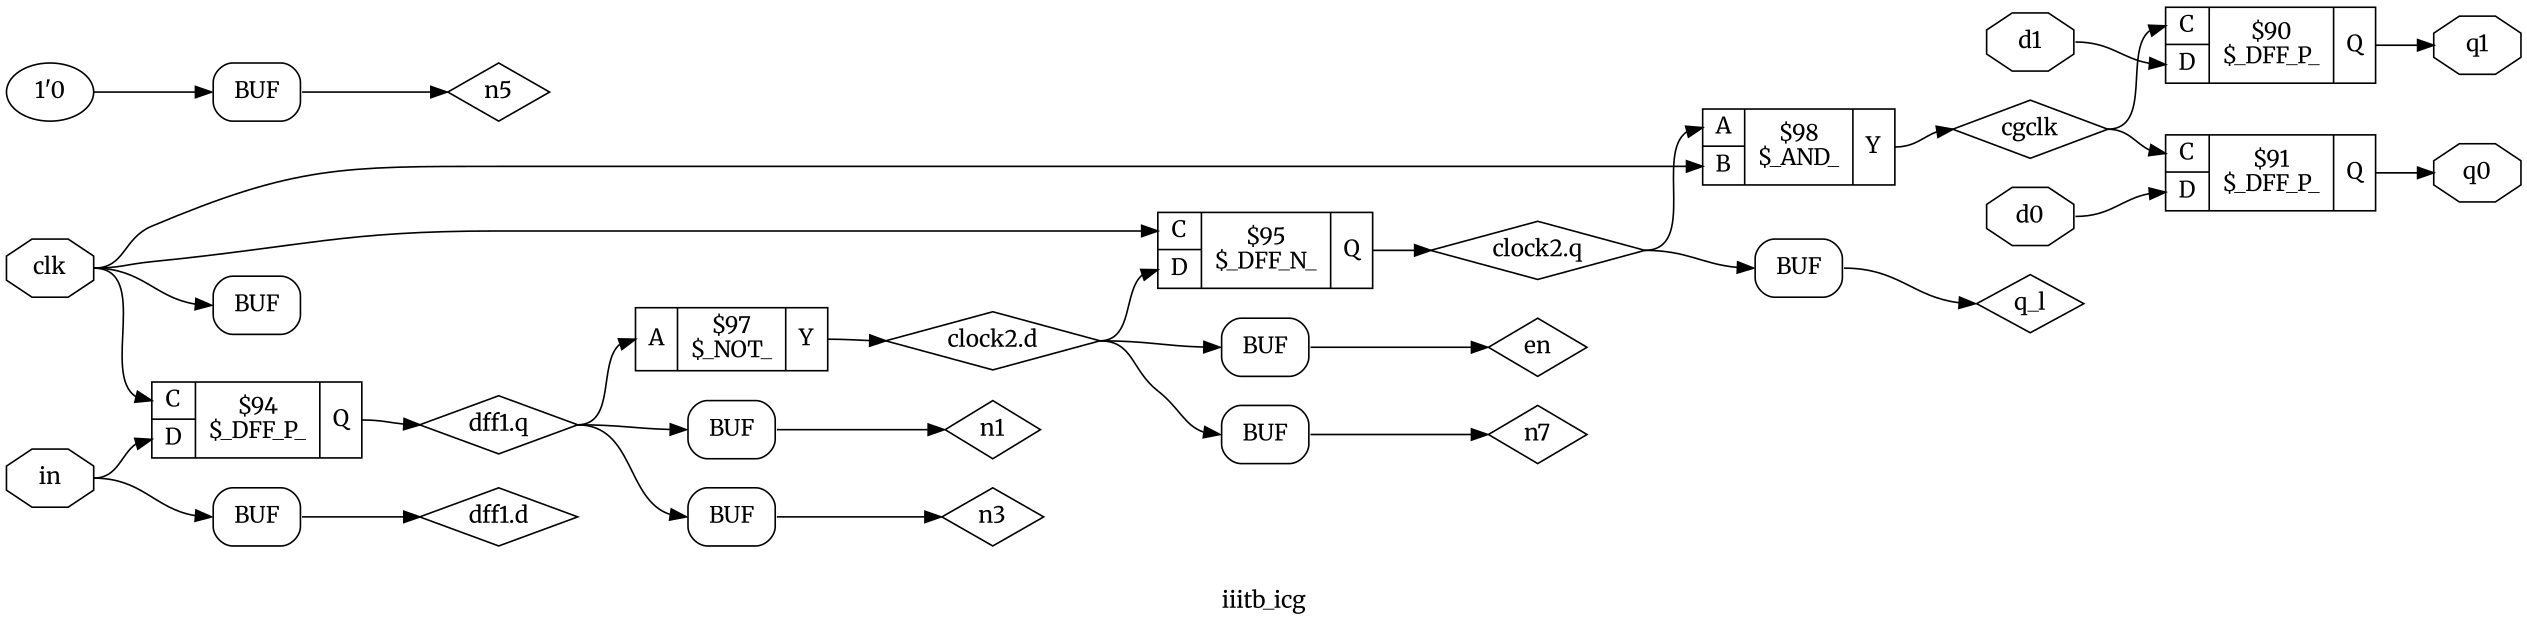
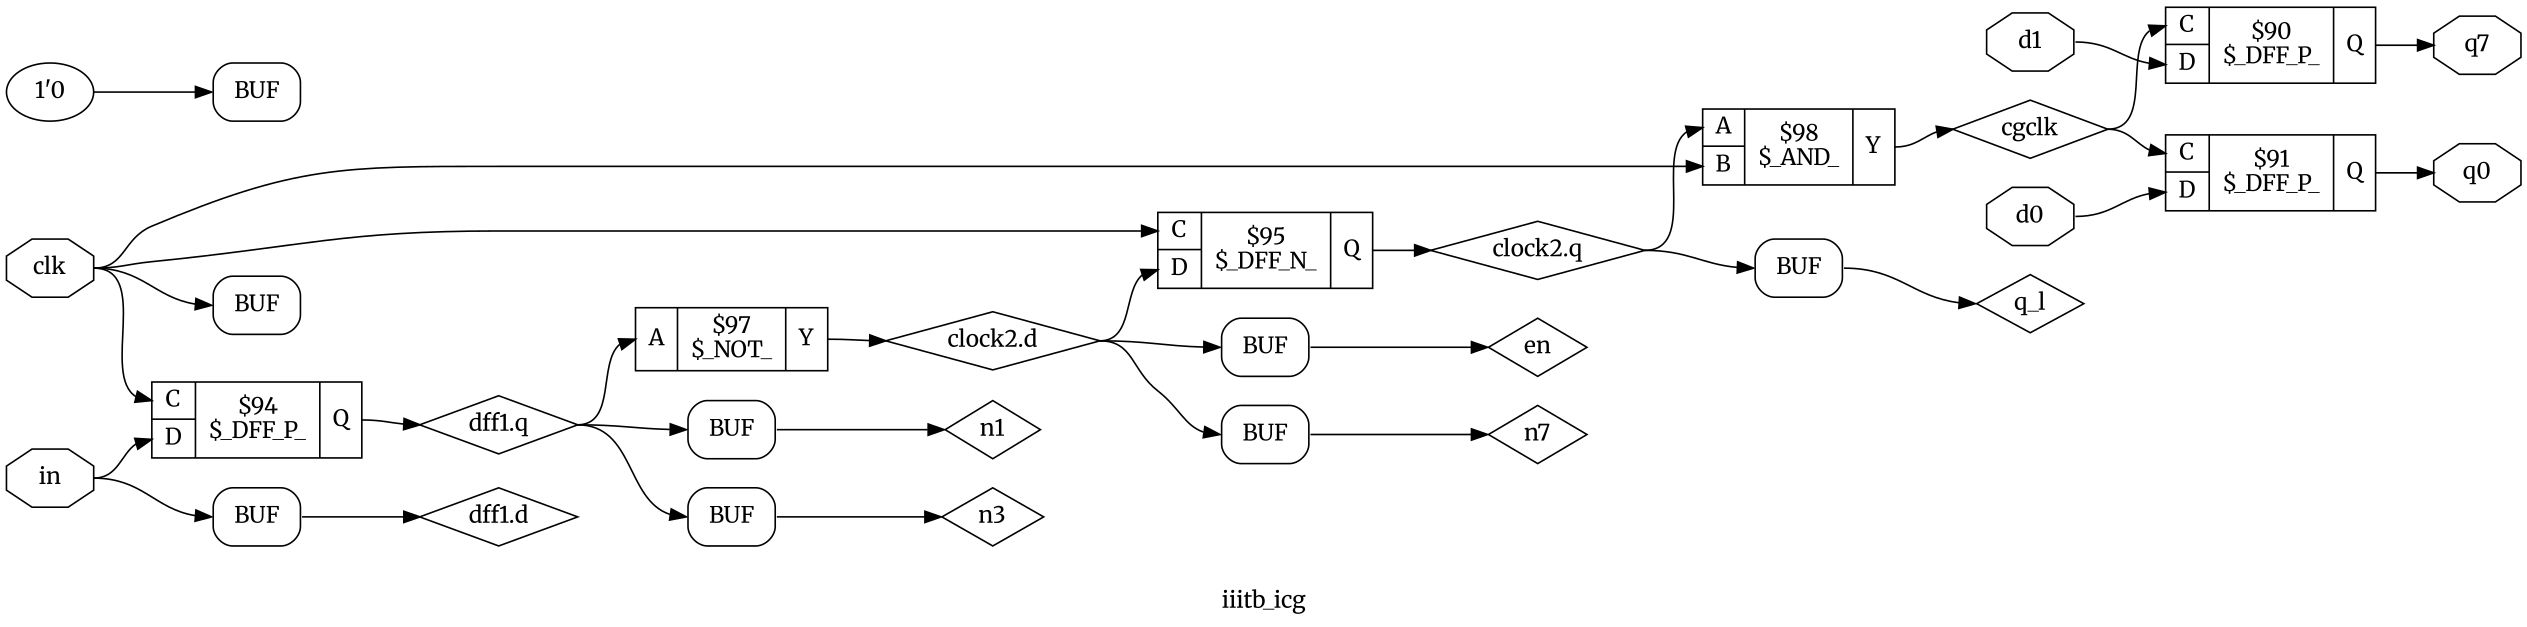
(2477, 45) -> (2477, 45)
(499, 92) -> none
